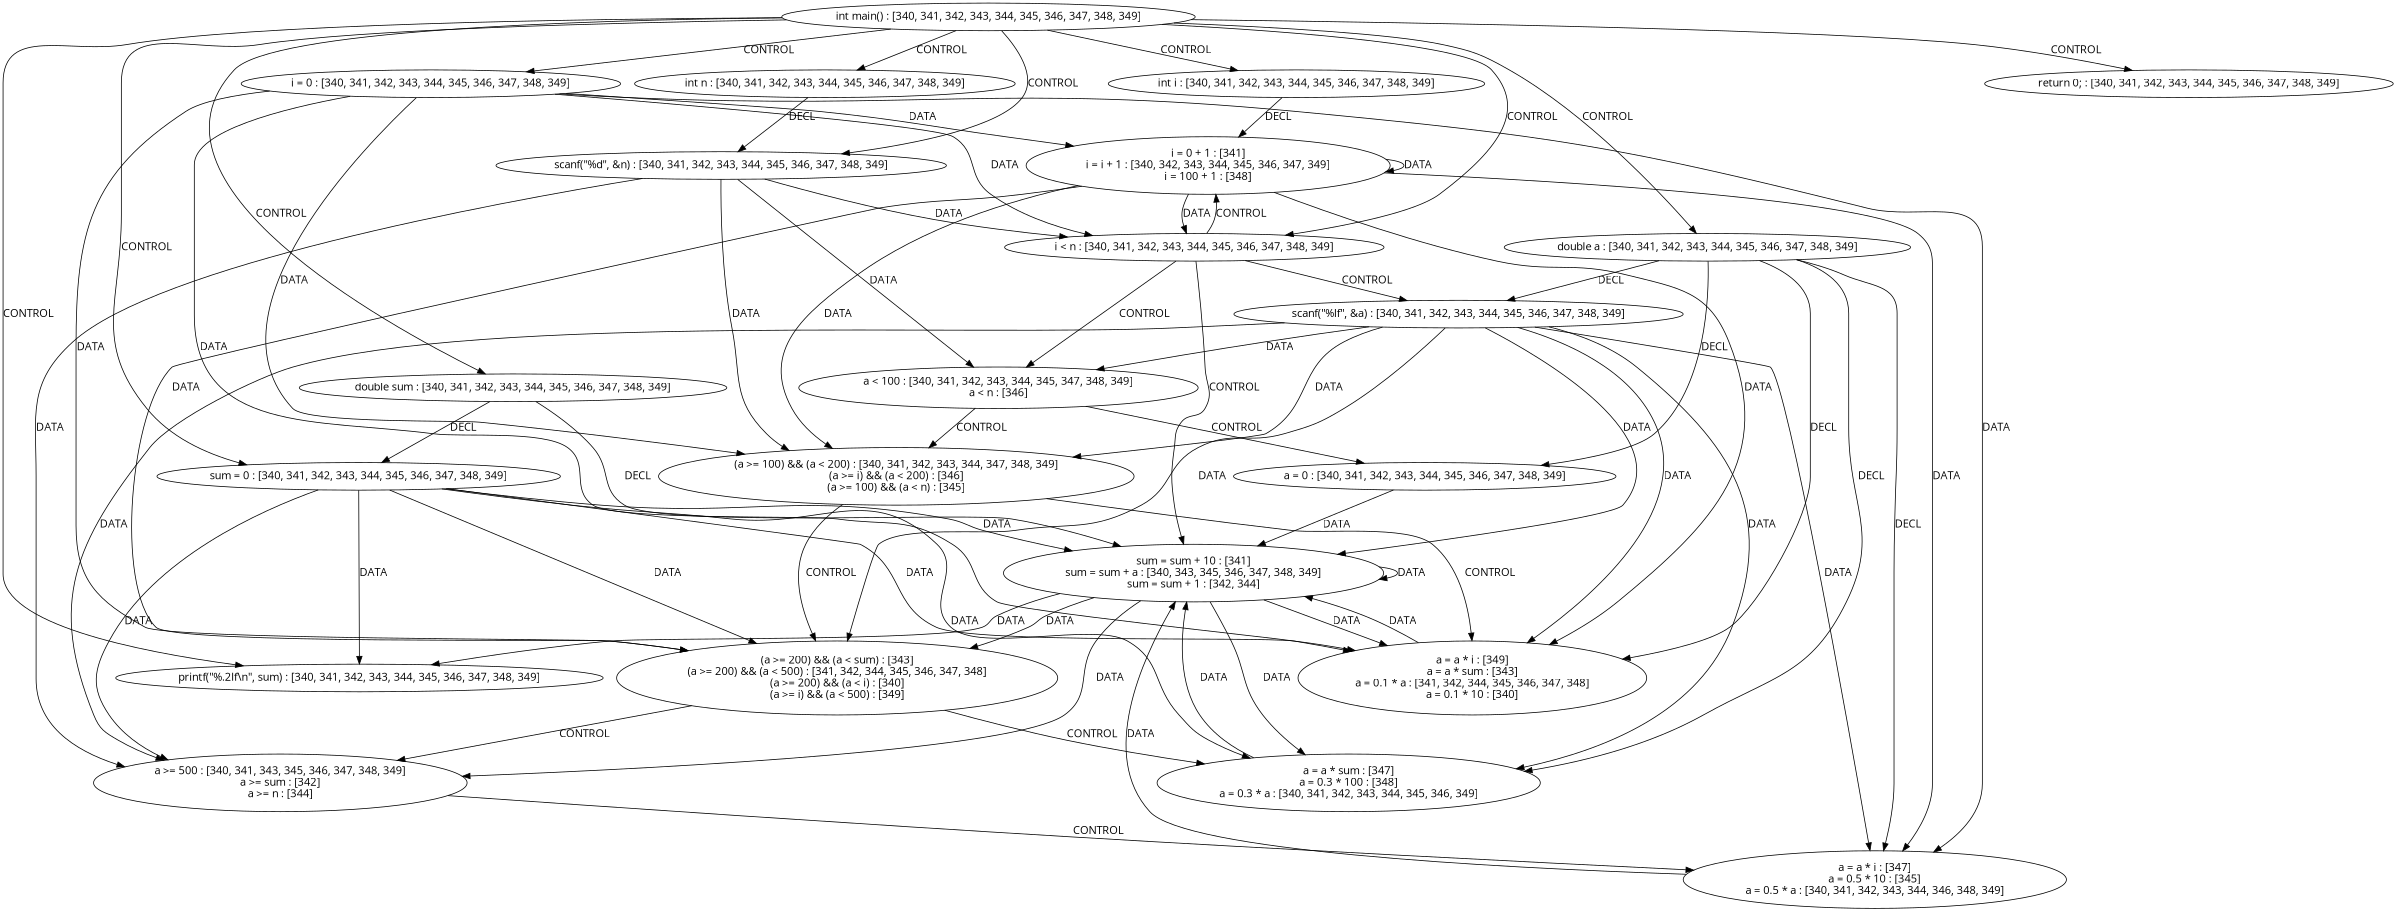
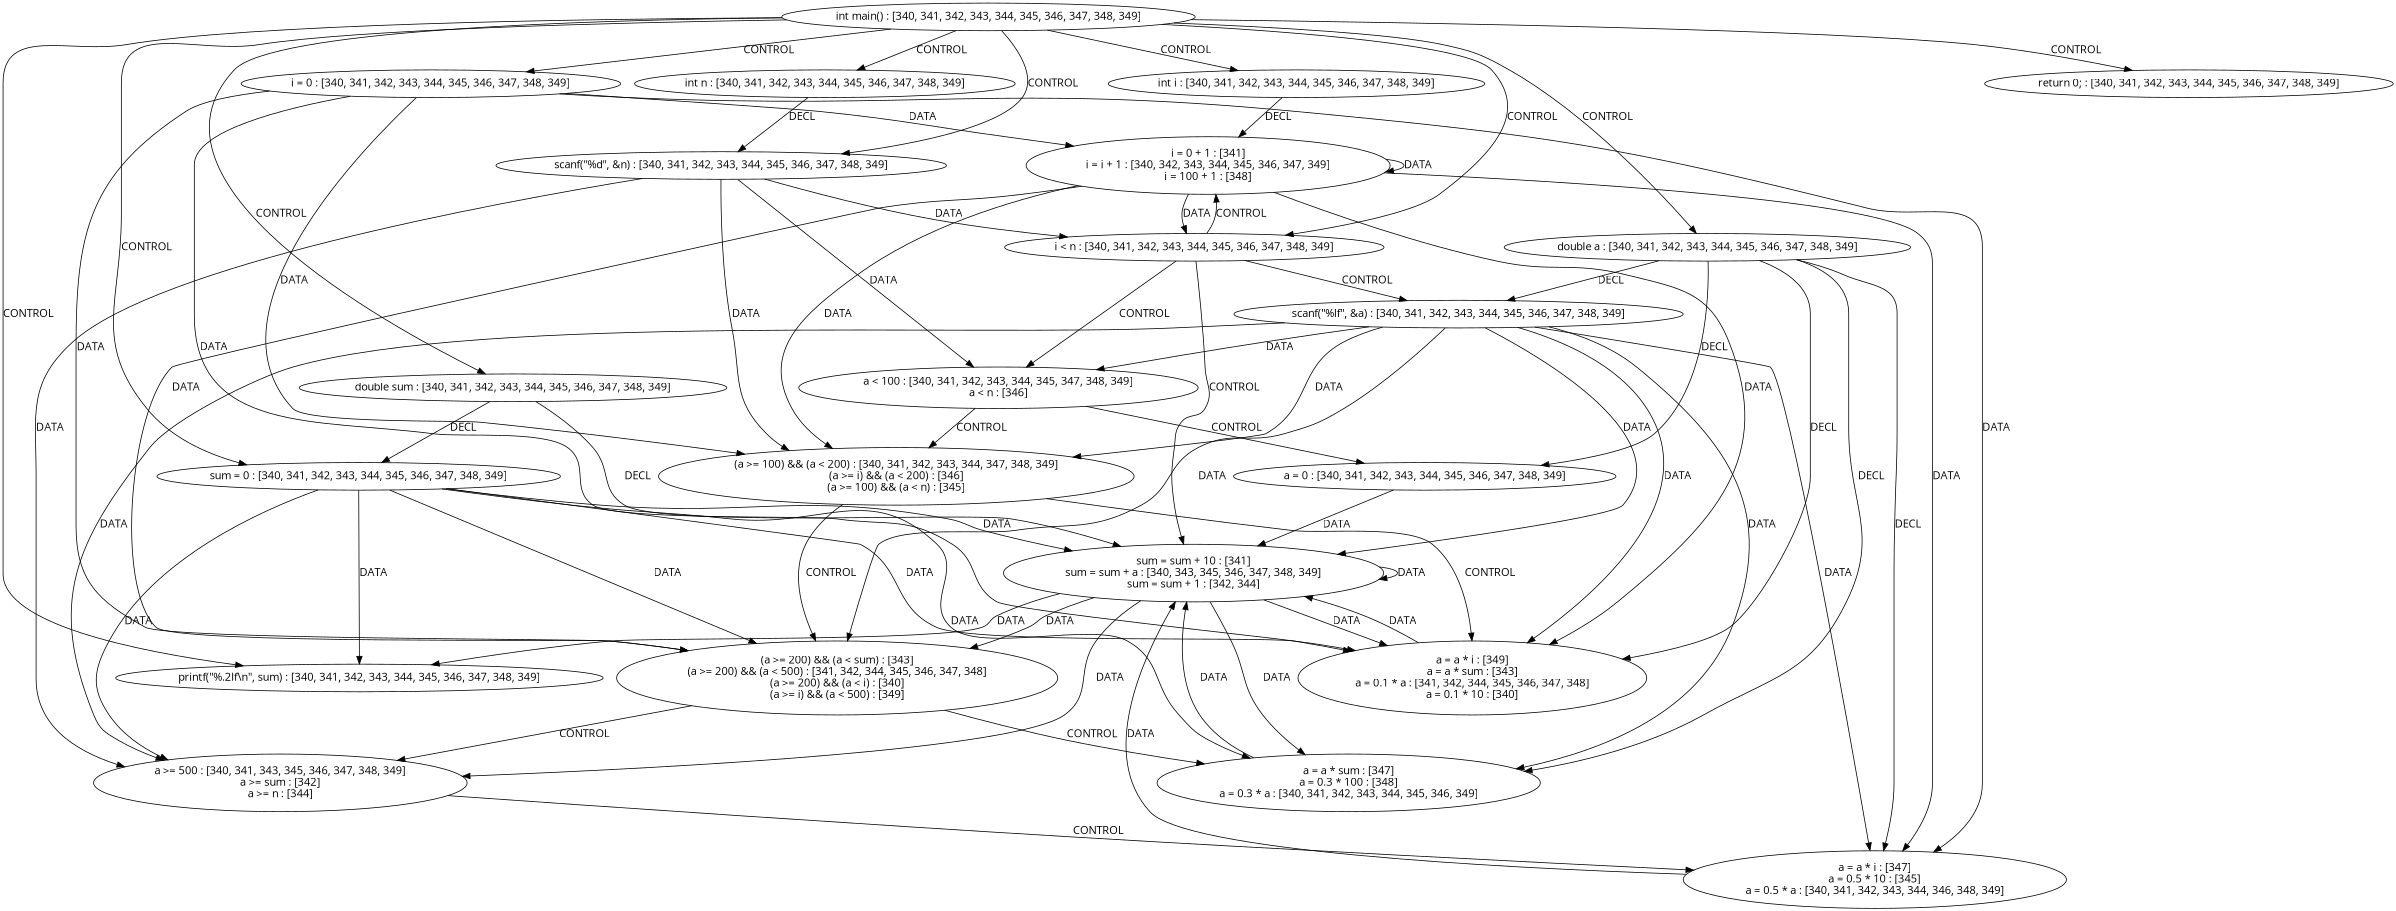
(841, 120) -> none
